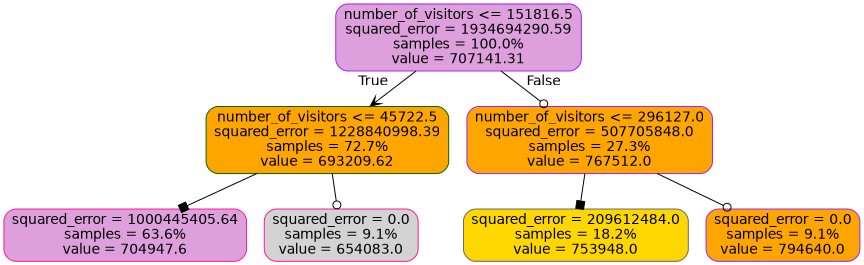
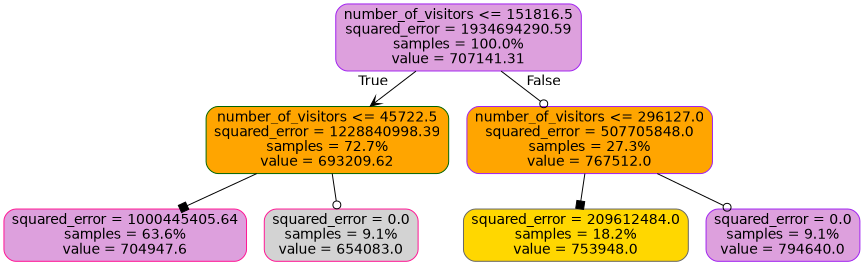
(783, 235) -> (783, 235)
